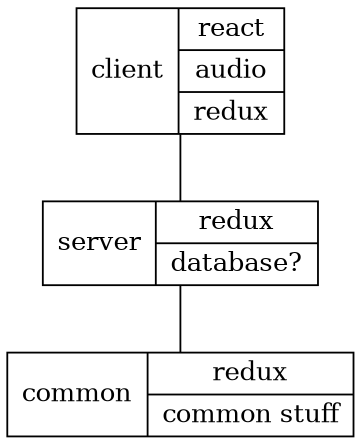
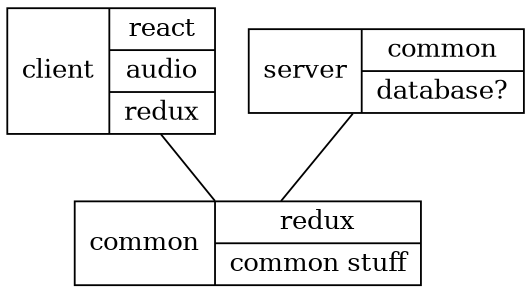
(180, 168) -> (188, 168)
(237, 221) -> (443, 49)
